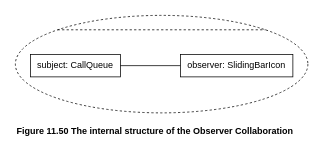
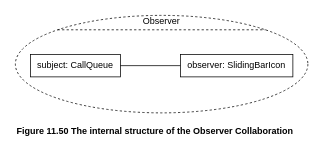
none -> (162, 22)
